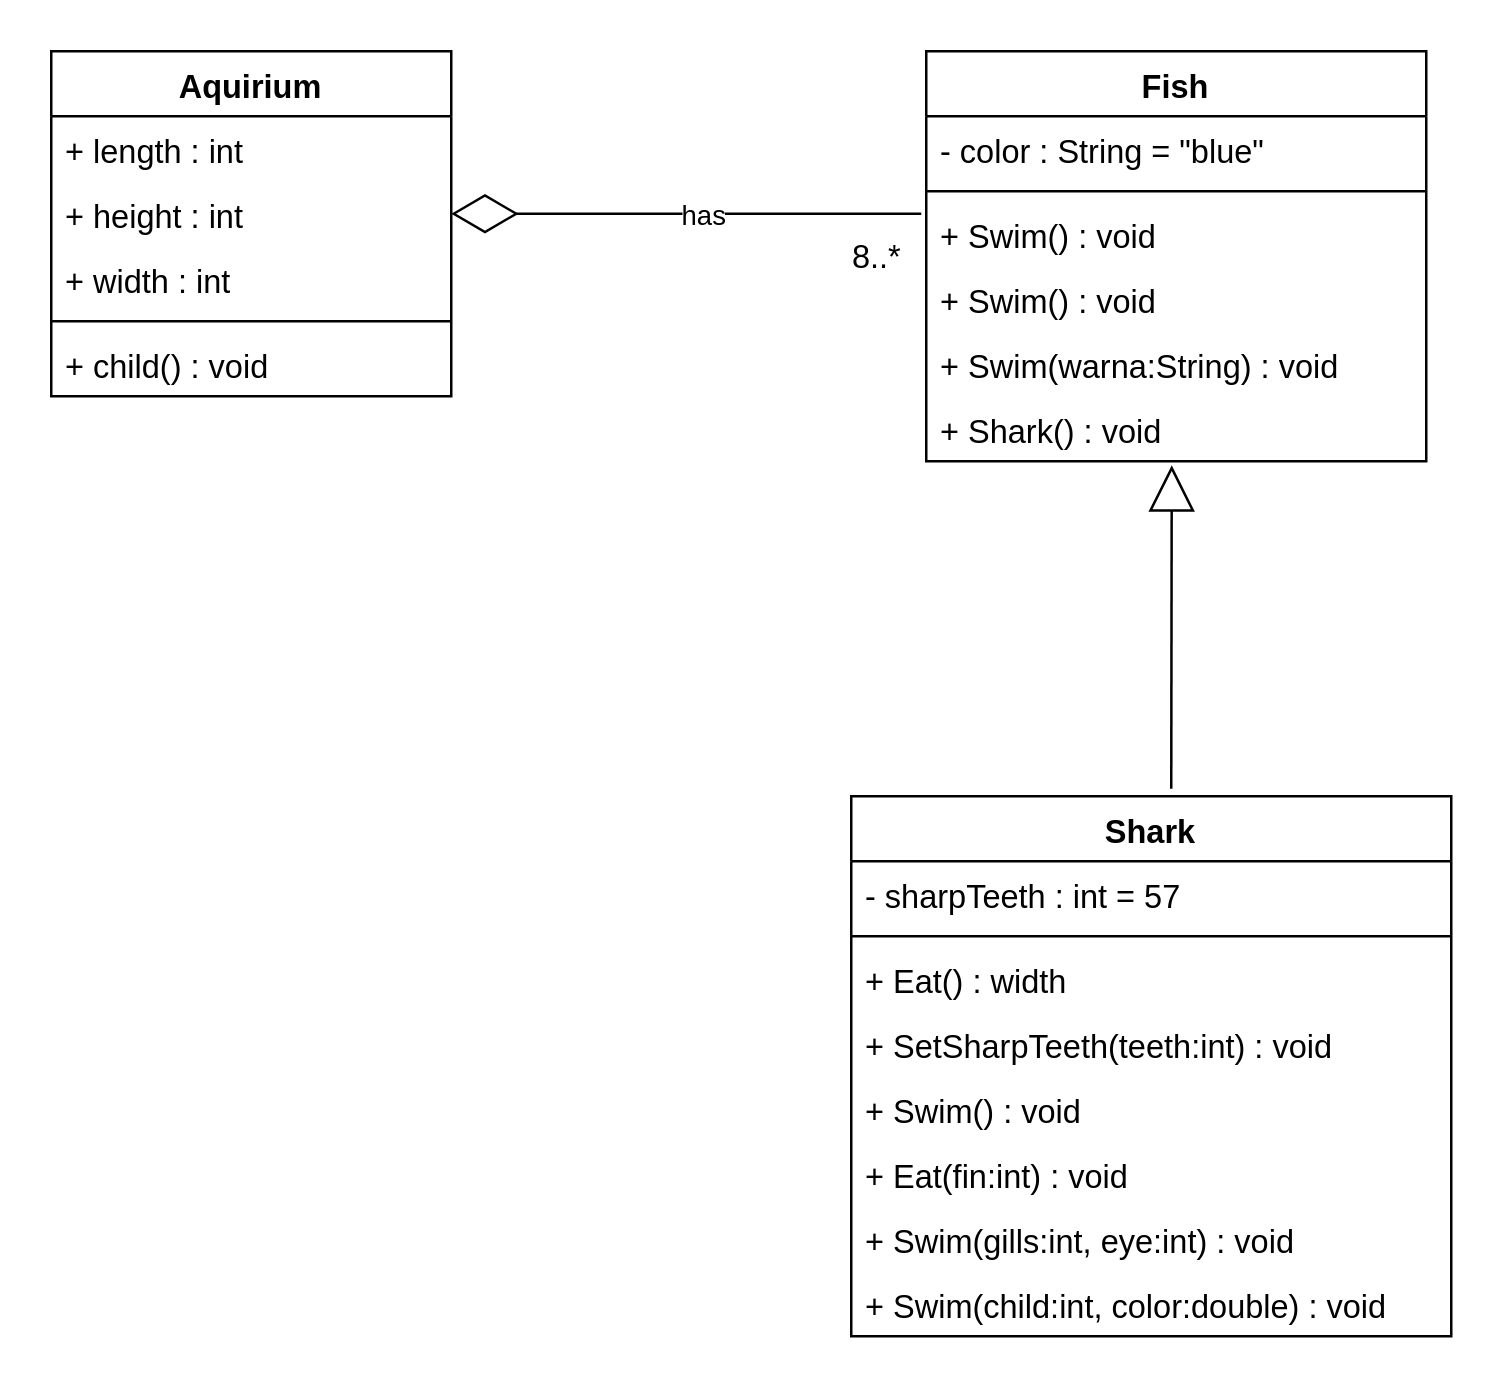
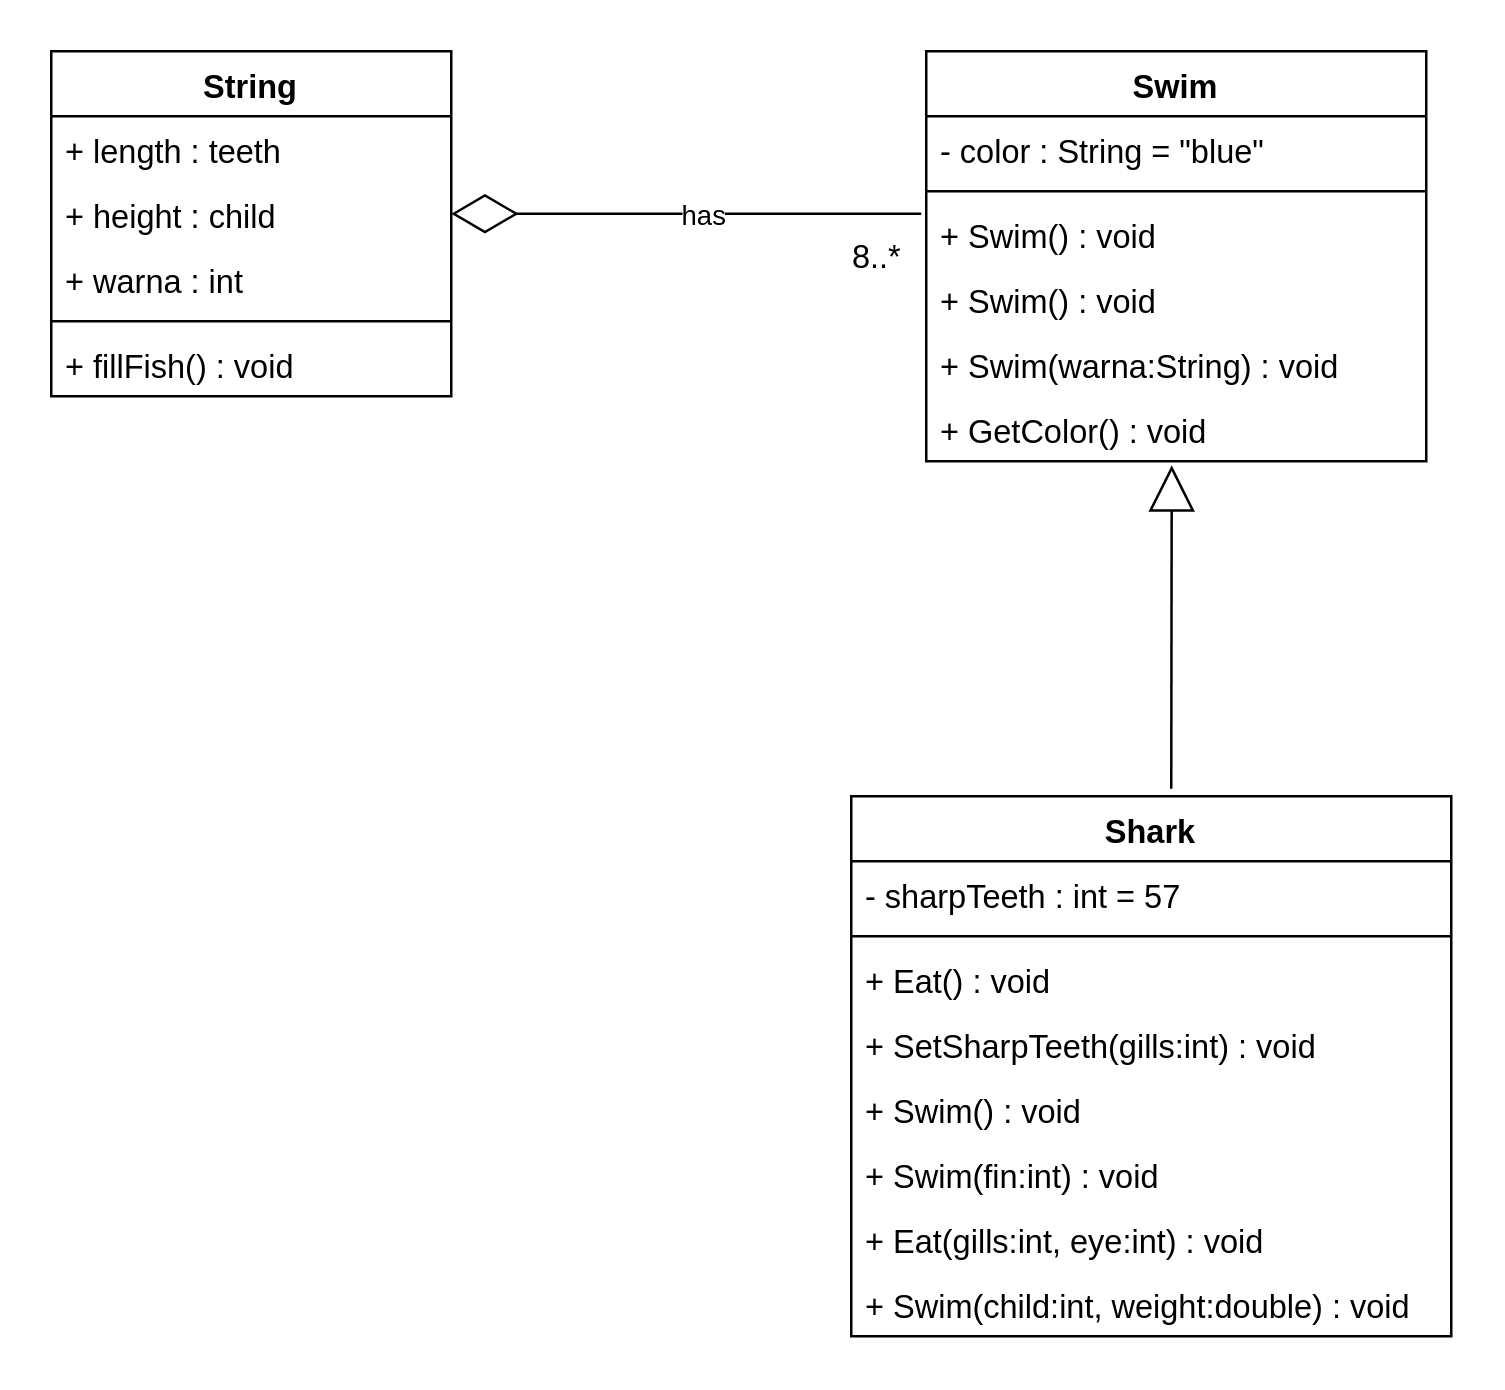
(250, 87) -> (250, 87)
(1175, 87) -> (1175, 87)
(167, 152) -> (189, 152)
(167, 217) -> (181, 217)
(158, 282) -> (162, 282)
(181, 367) -> (200, 367)
(1064, 432) -> (1088, 432)
(980, 982) -> (971, 982)
(1136, 1047) -> (1123, 1047)
(1022, 1177) -> (1027, 1177)
(1102, 1242) -> (1097, 1242)
(1147, 1307) -> (1157, 1307)
